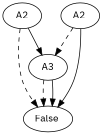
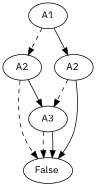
none -> (48, 16)
